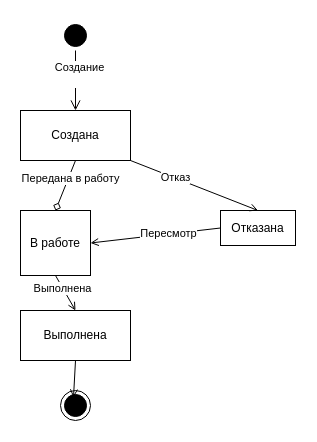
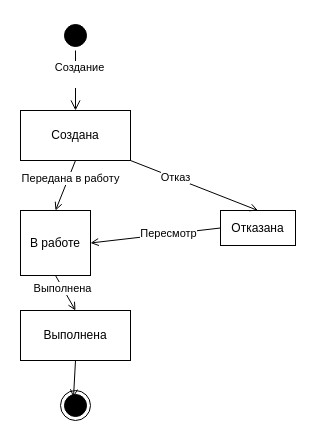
(59, 201) -> (58, 205)
